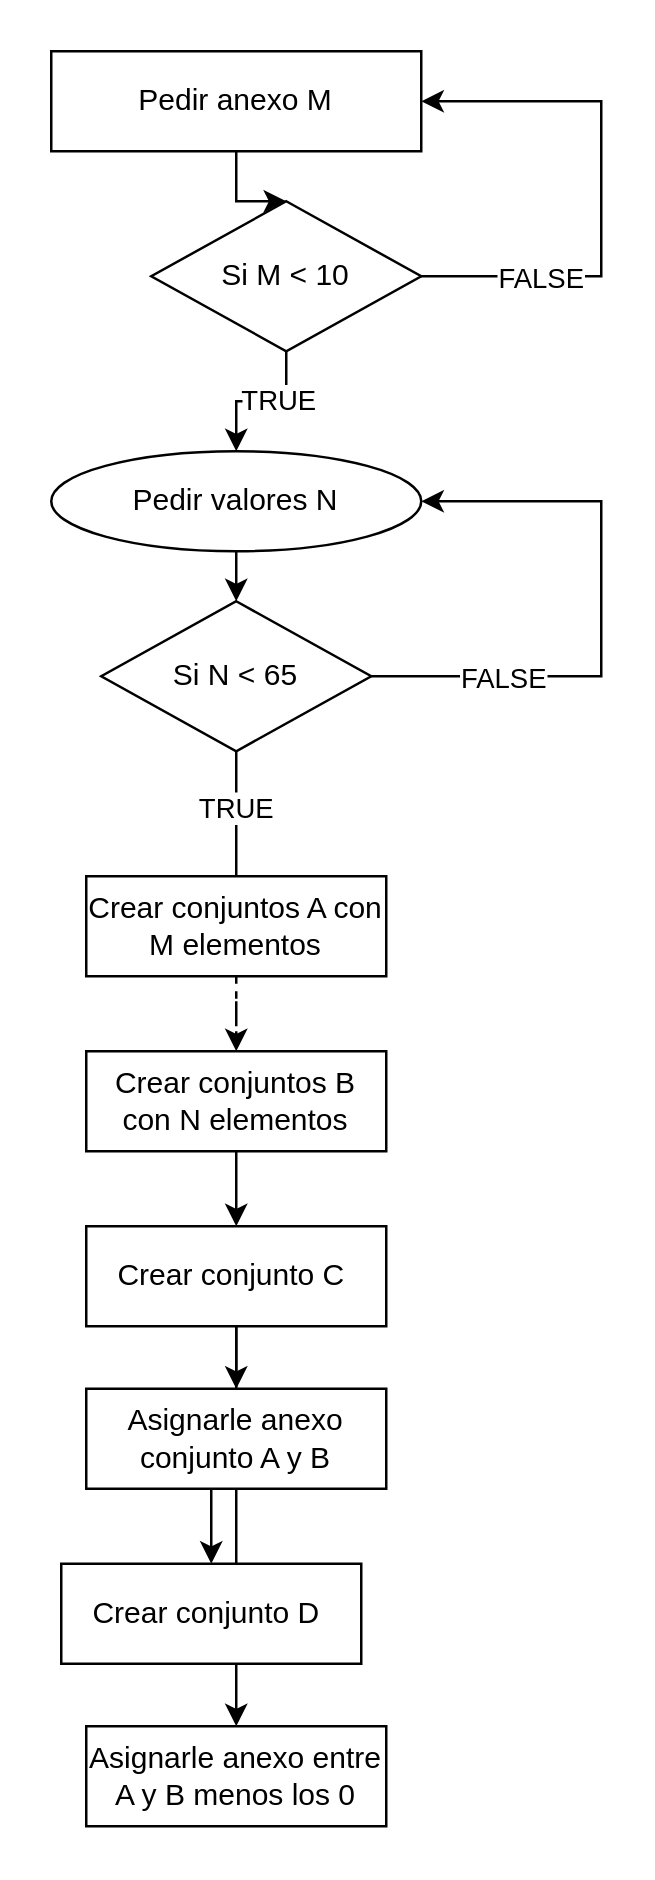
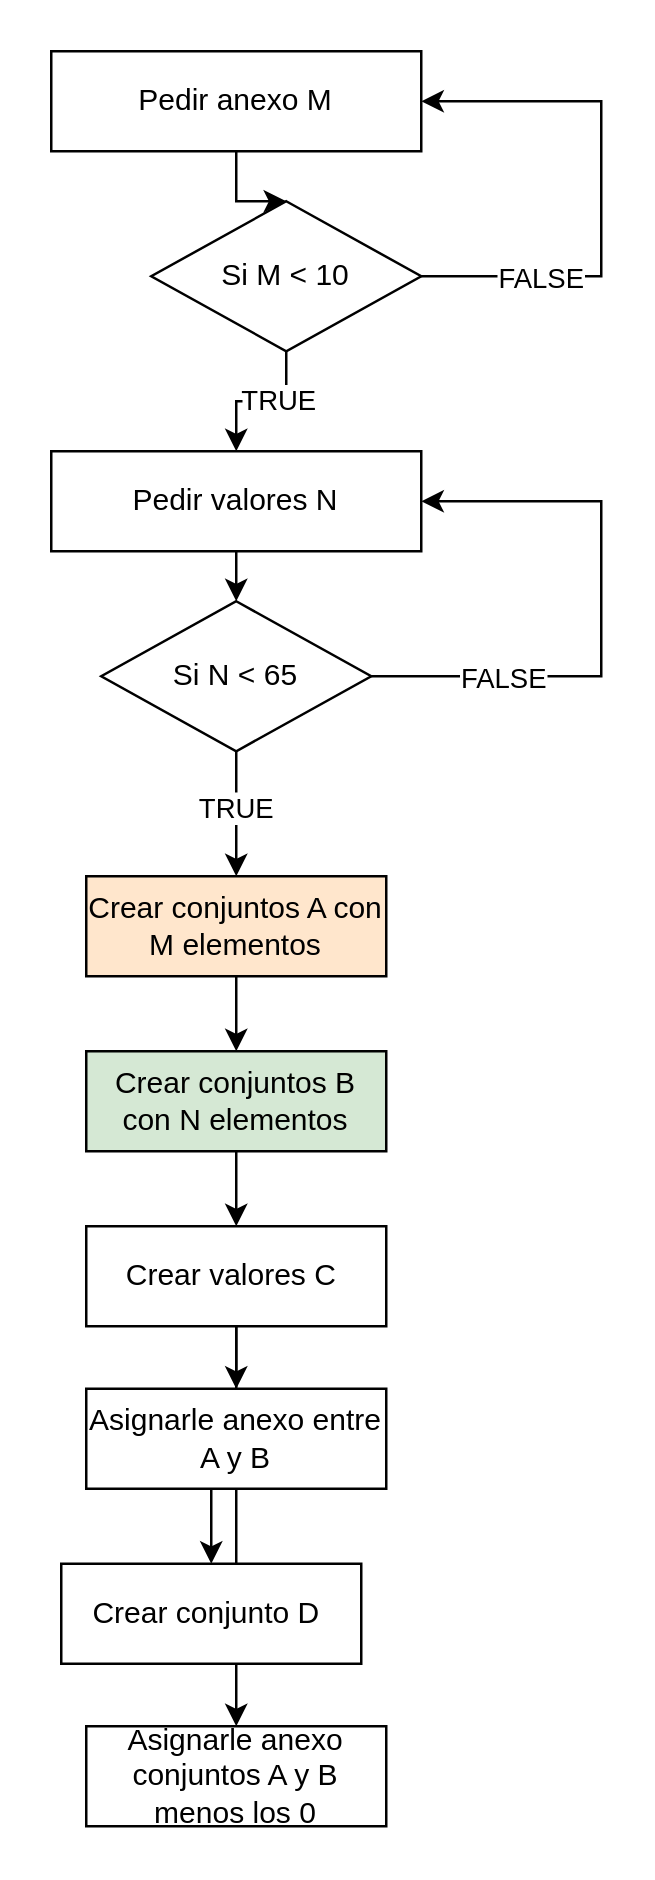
(236, 501) -> (236, 501)
(236, 865) -> (236, 858)
(236, 926) -> (236, 926)
(236, 992) -> (236, 992)
(236, 1101) -> (236, 1101)
(236, 1276) -> (236, 1276)
(236, 1439) -> (236, 1439)
(236, 1776) -> (236, 1776)
